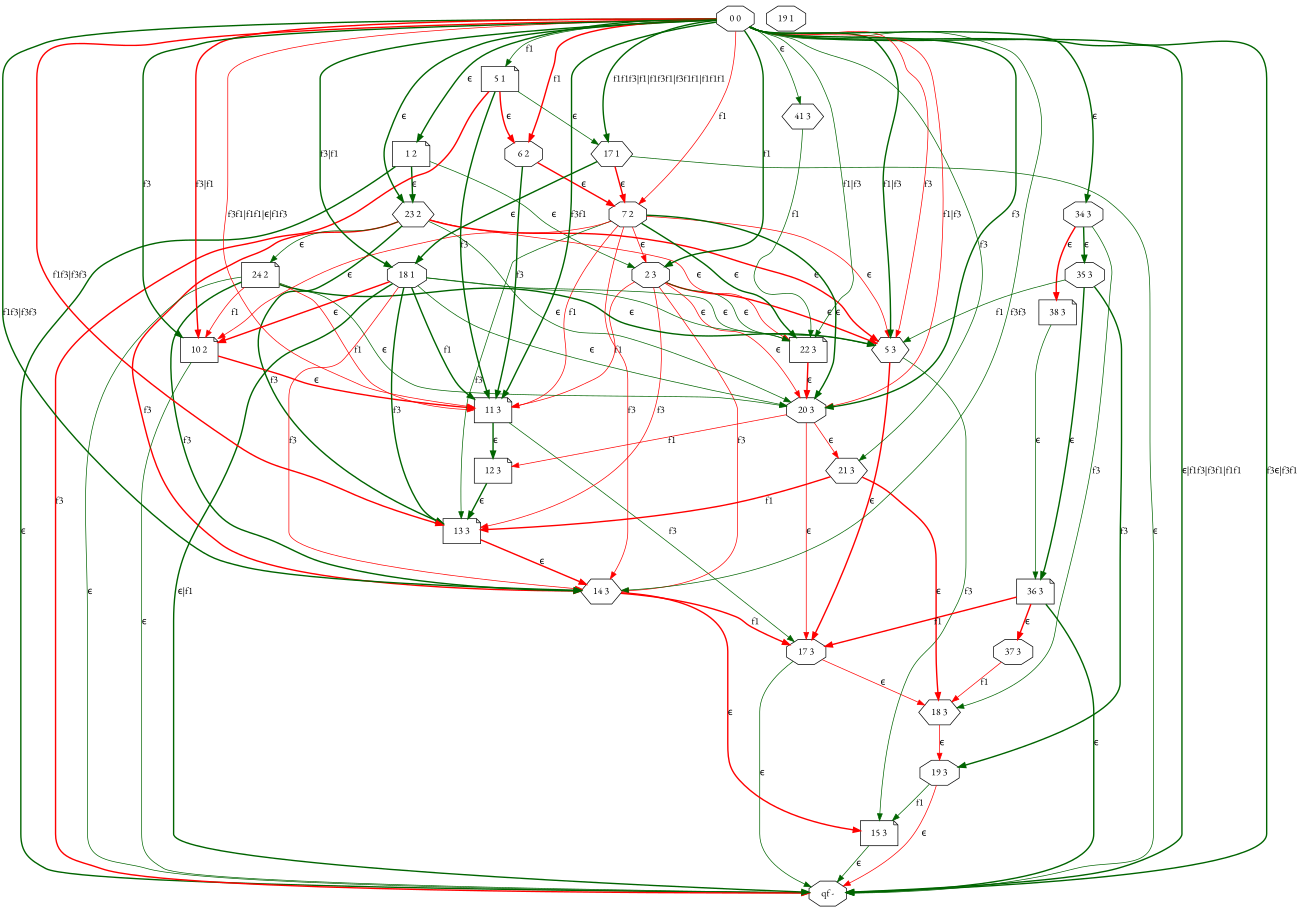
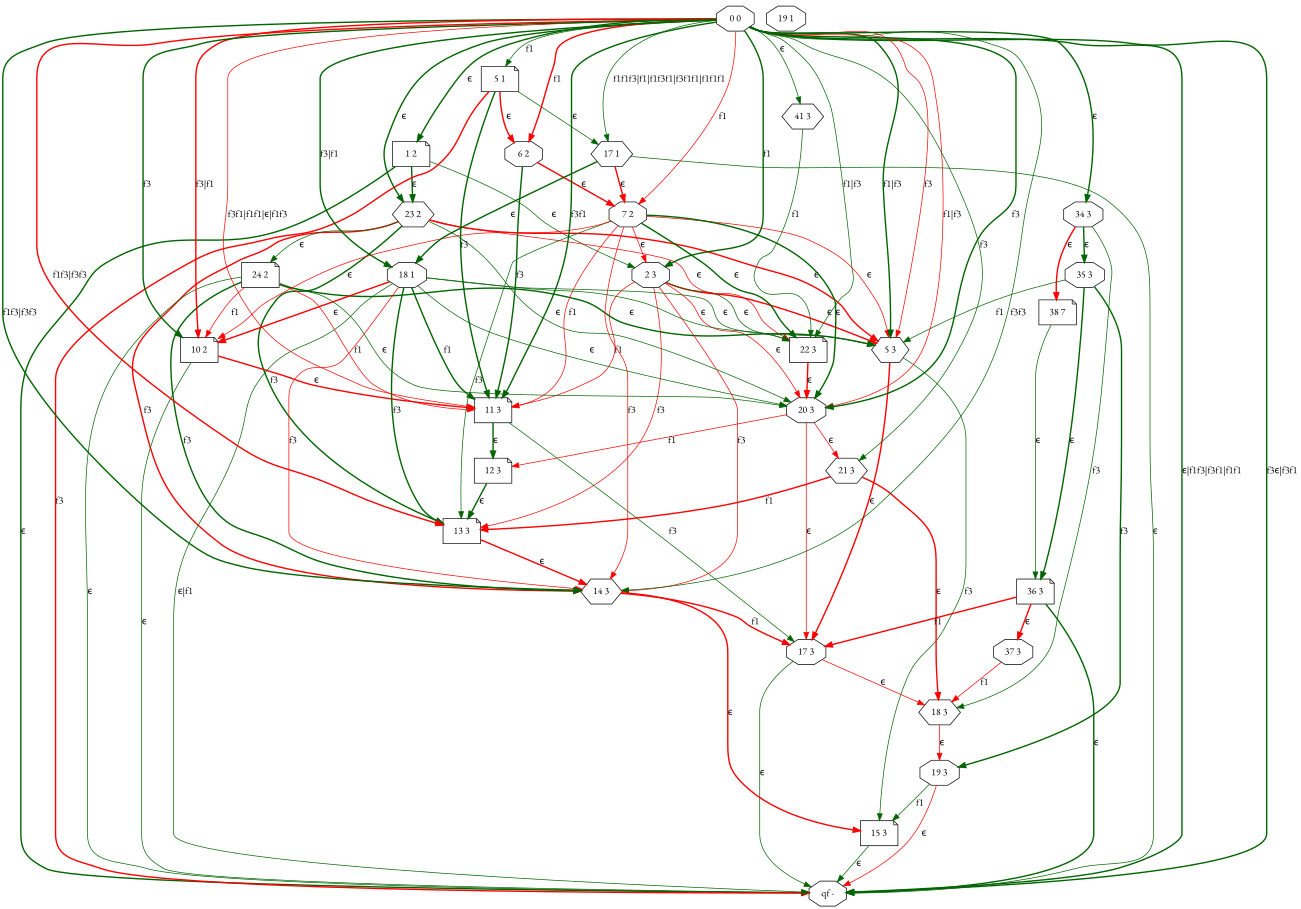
(629, 50) -> (629, 50)
(1058, 312) -> (1058, 312)
(174, 832) -> (174, 832)
